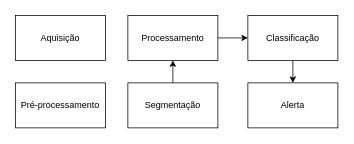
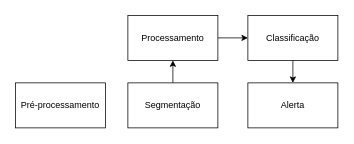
(60, 38) -> none
